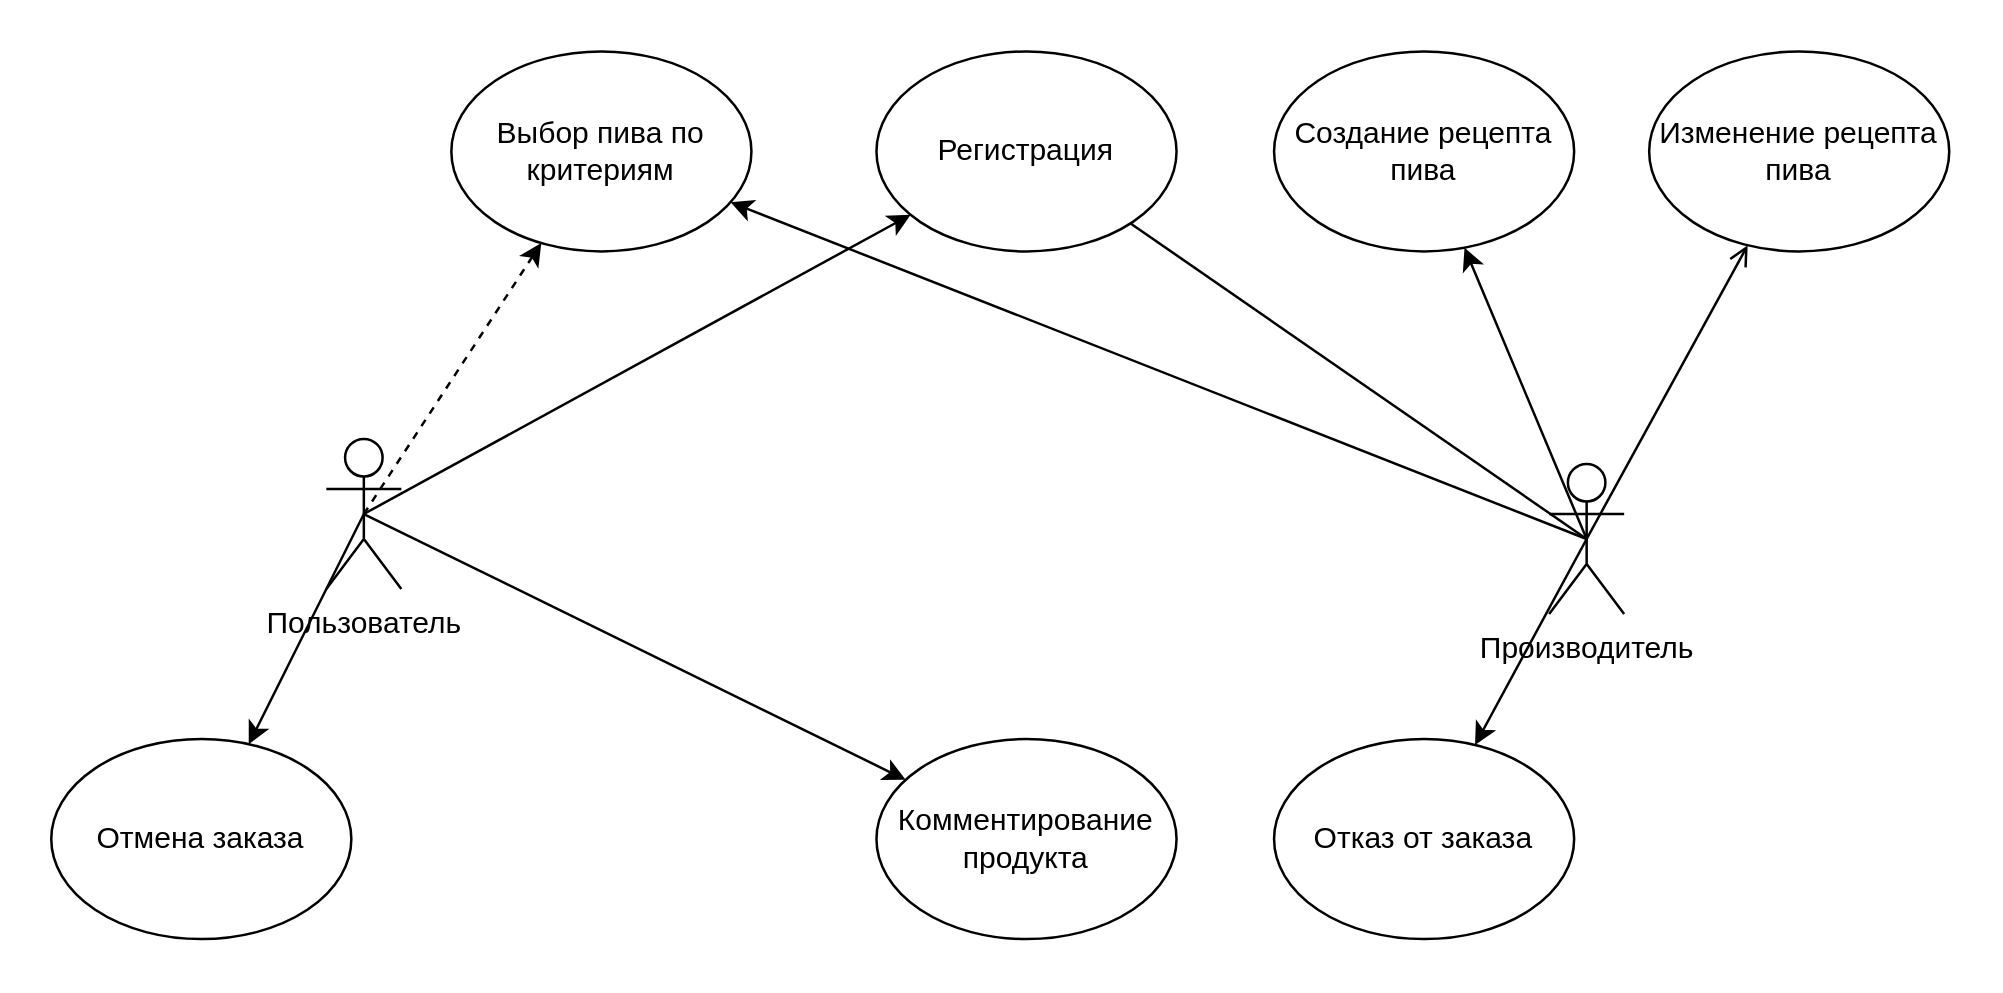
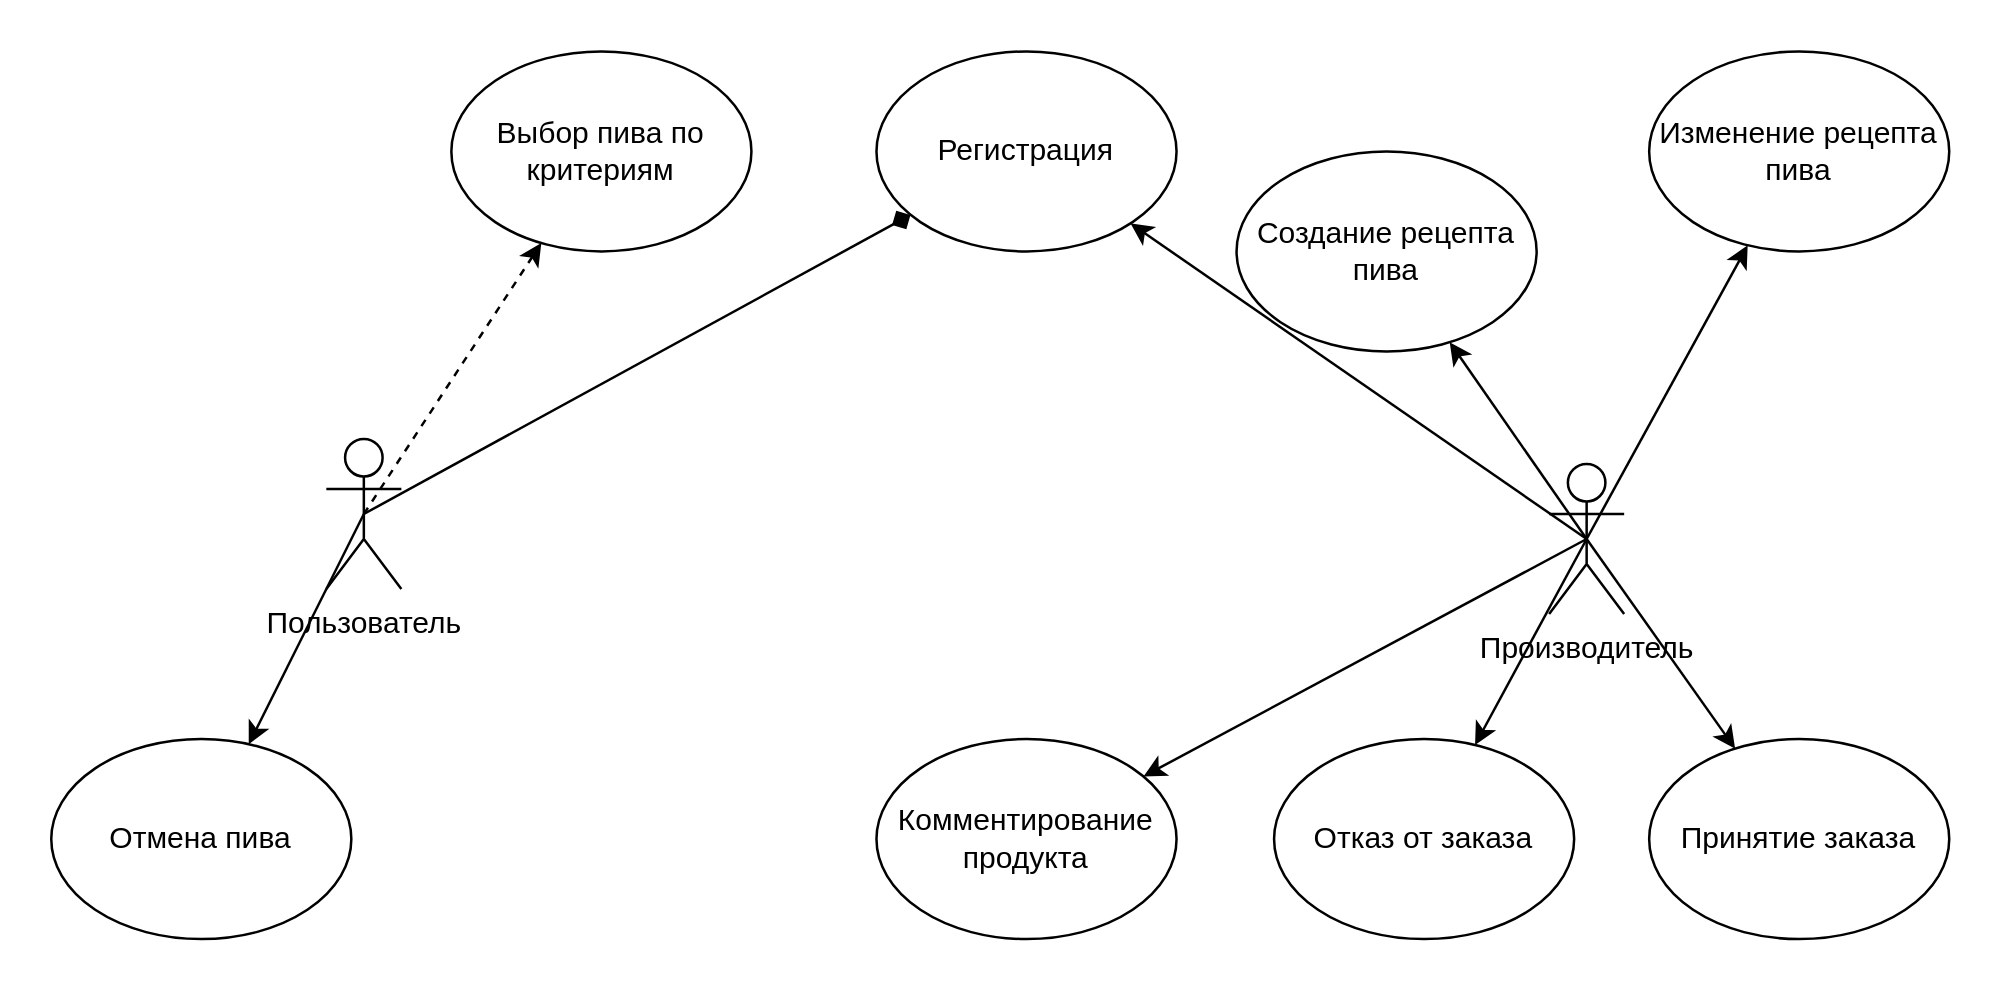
(1424, 151) -> (1386, 251)
(894, 224) -> (893, 224)
(1139, 230) -> (1145, 233)
(1741, 257) -> (1739, 261)
(1216, 393) -> (1368, 656)
none -> (1662, 645)
(636, 647) -> none
(201, 839) -> (201, 839)
none -> (1799, 839)
